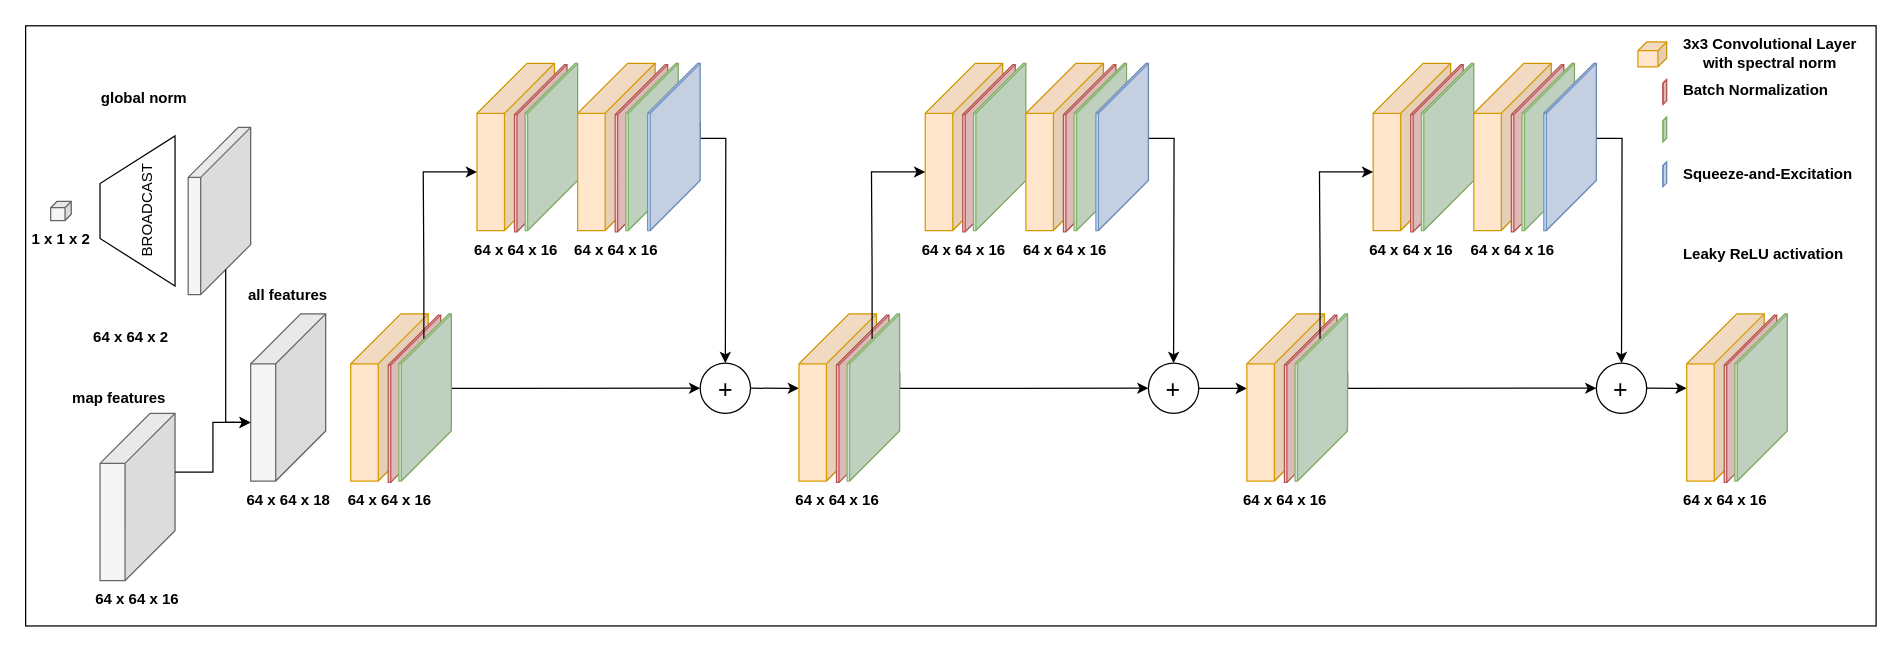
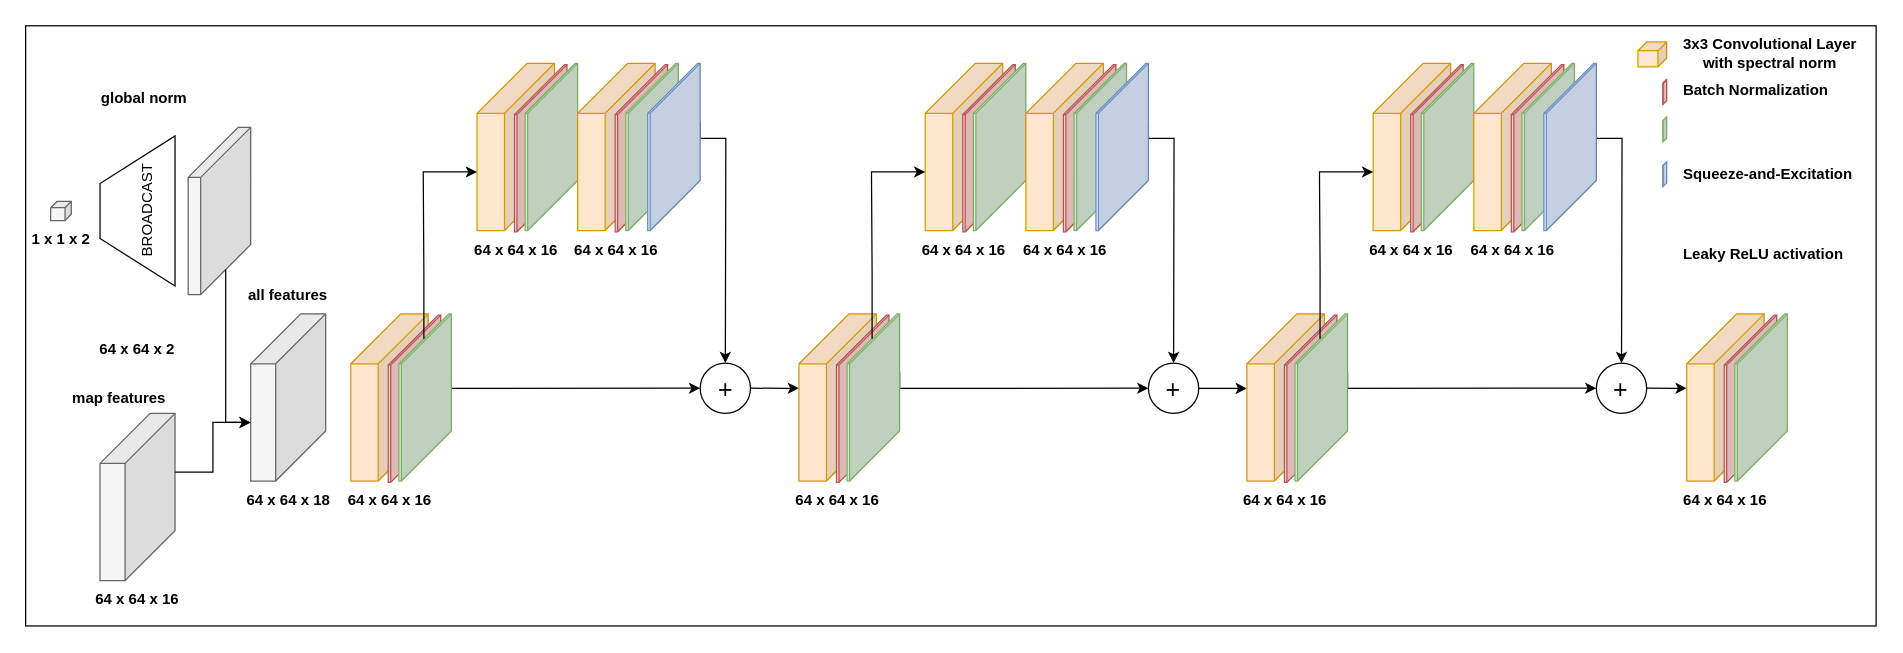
(131, 337) -> (138, 349)
